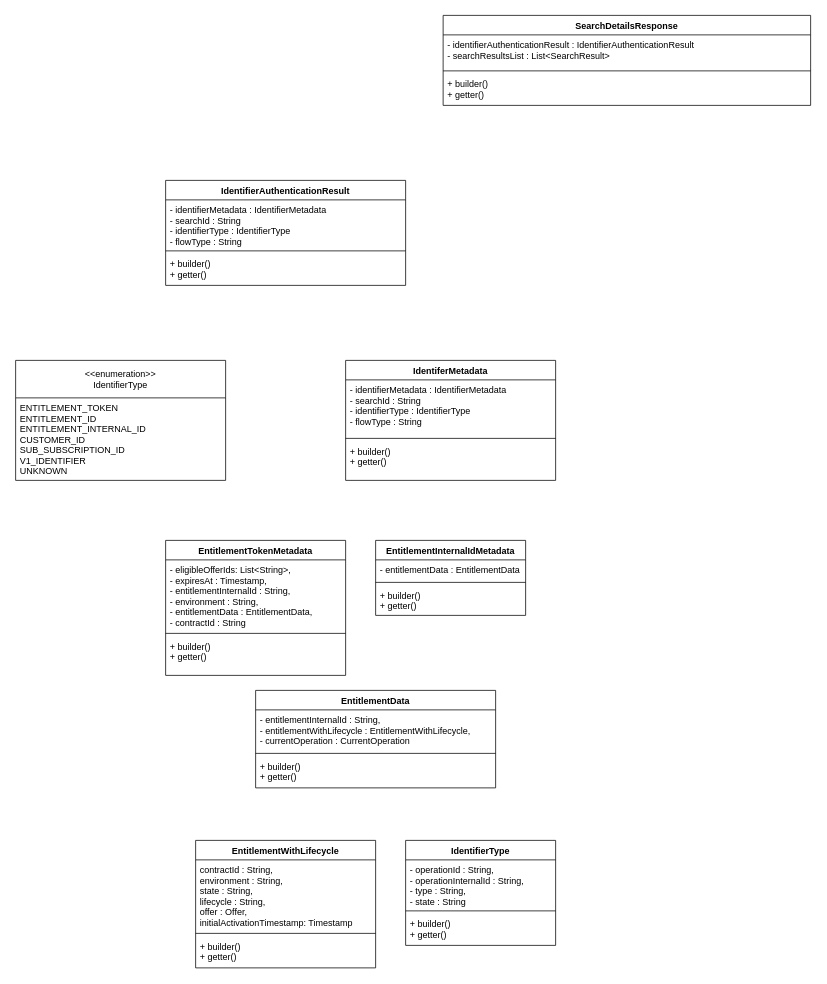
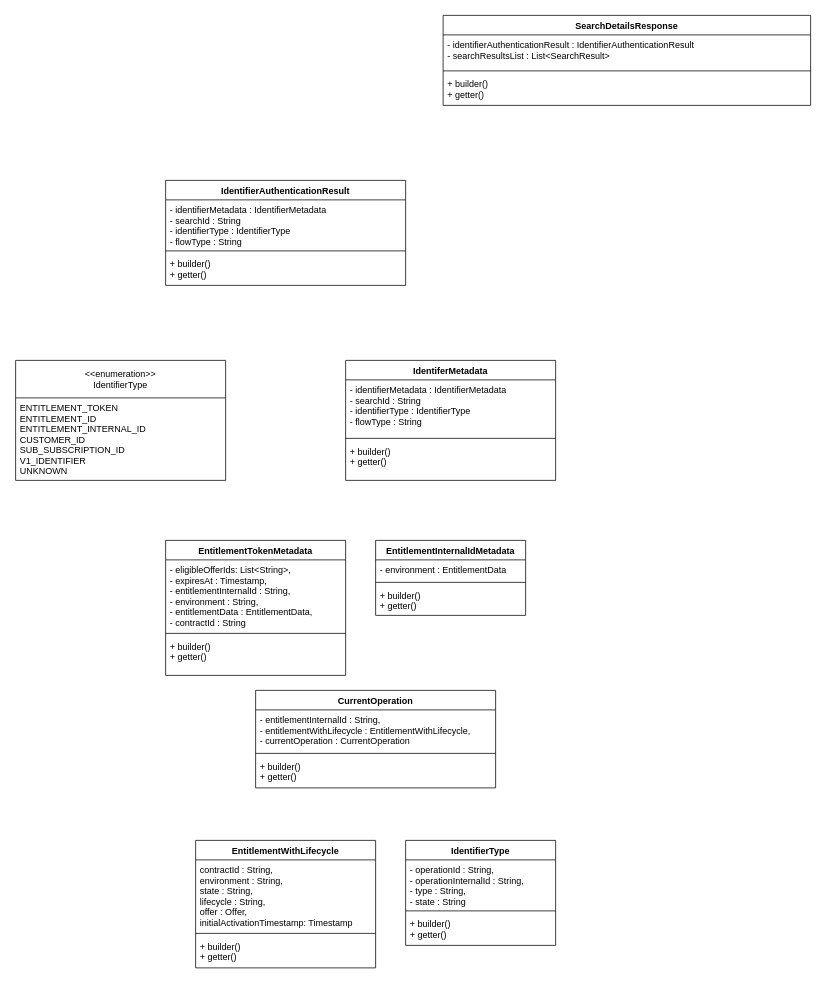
(458, 570) -> (449, 570)
(375, 701) -> (375, 701)
